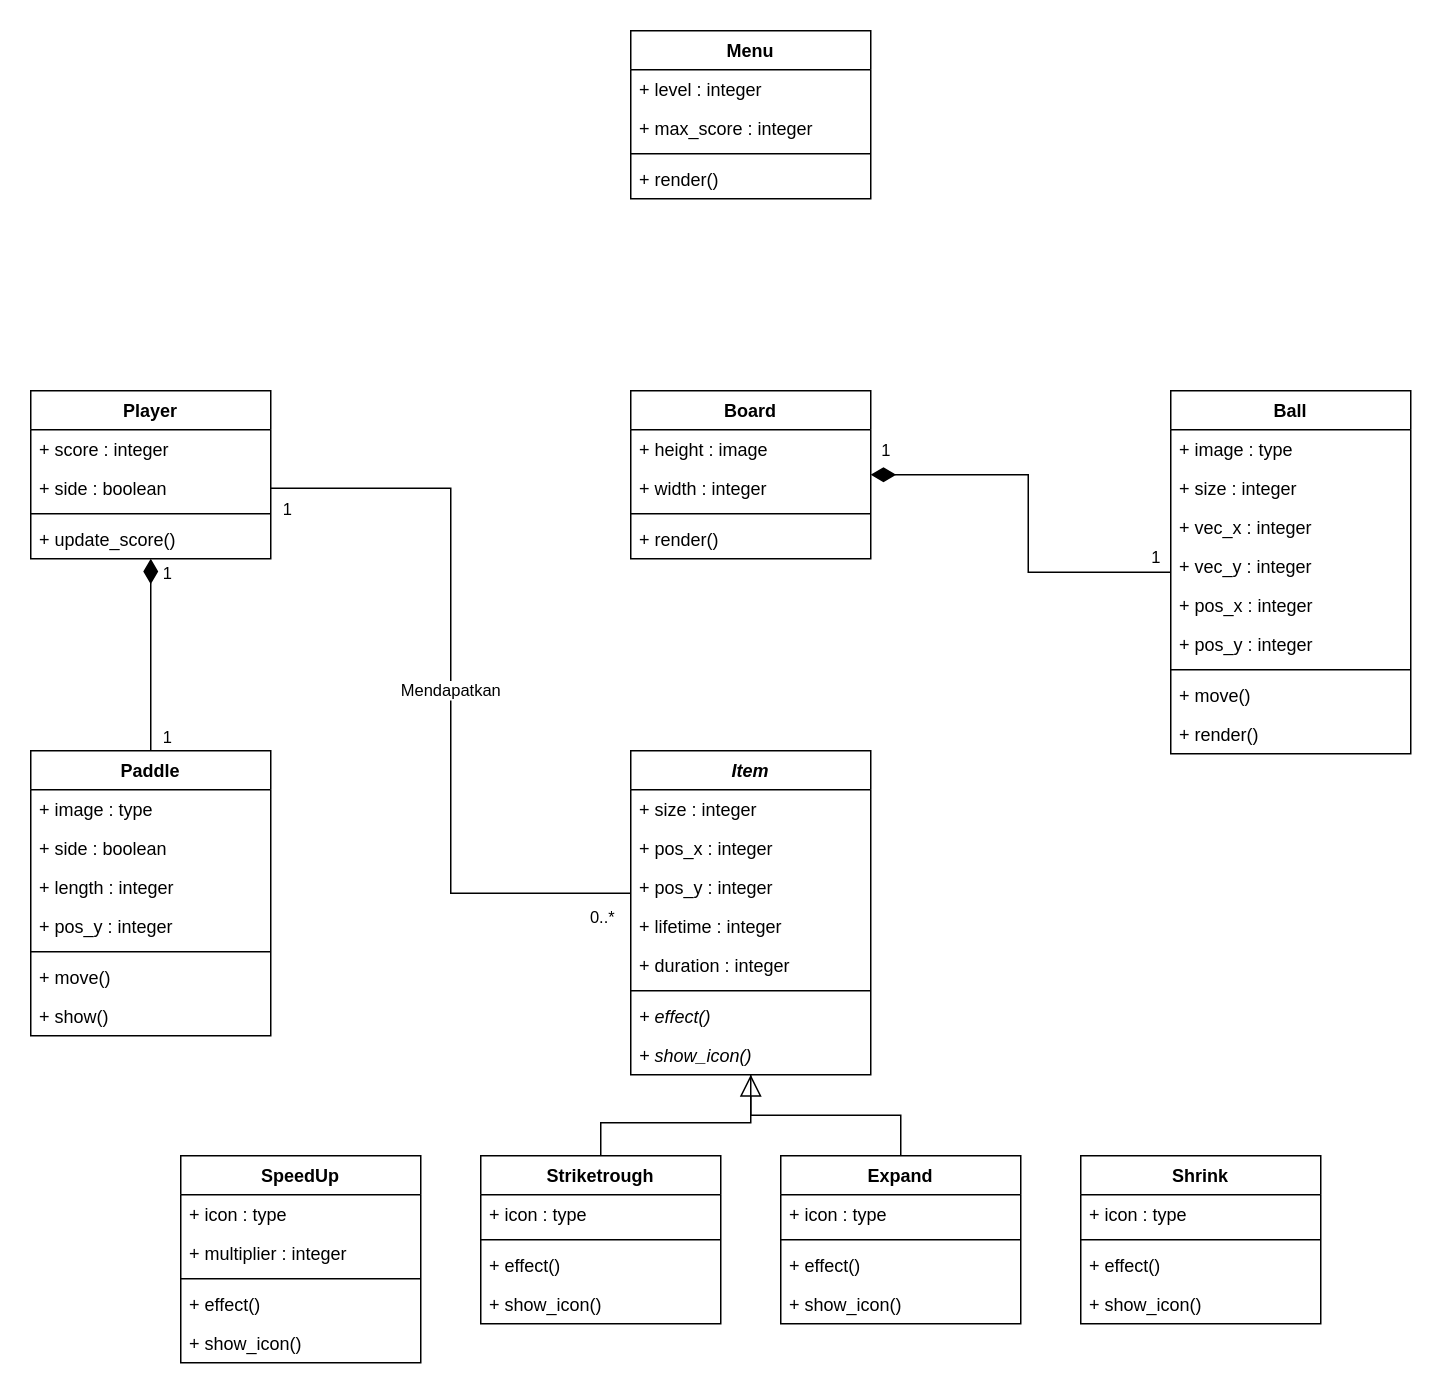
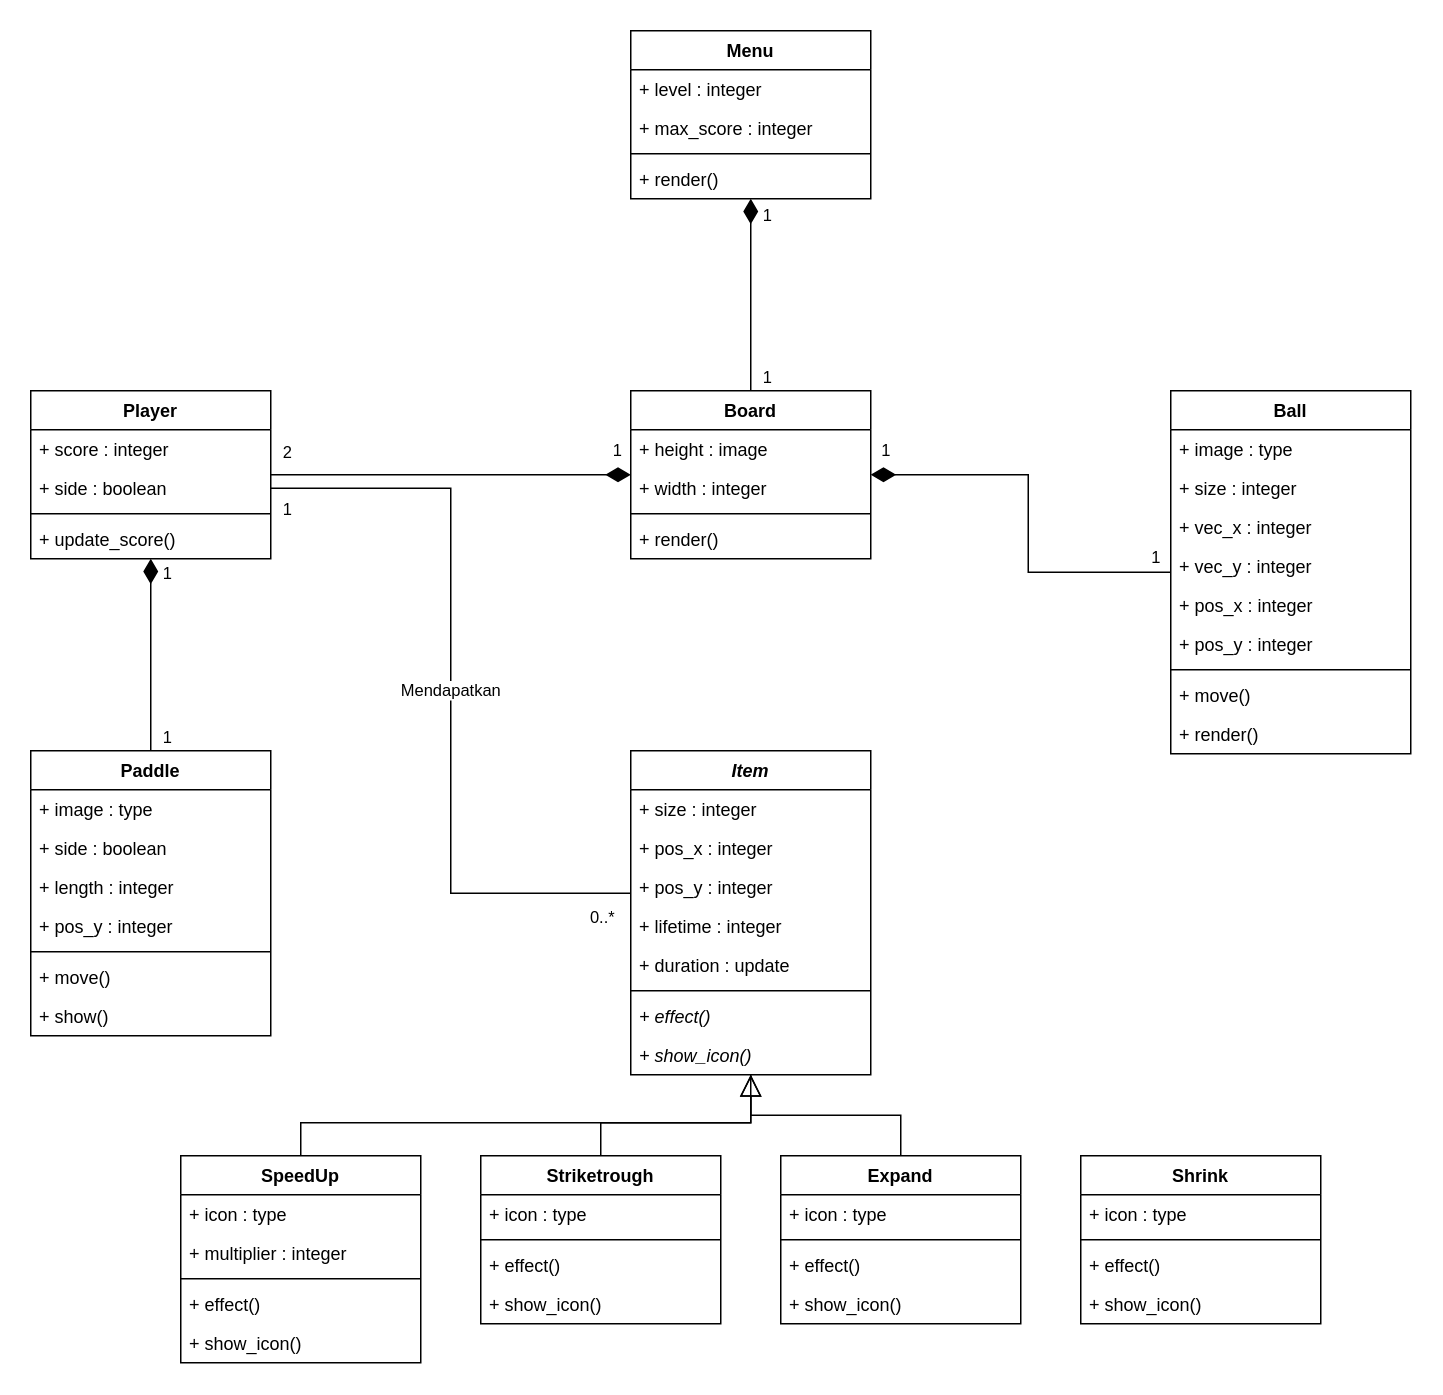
none -> (751, 307)
none -> (439, 475)
(726, 966) -> (723, 966)
none -> (432, 1123)
